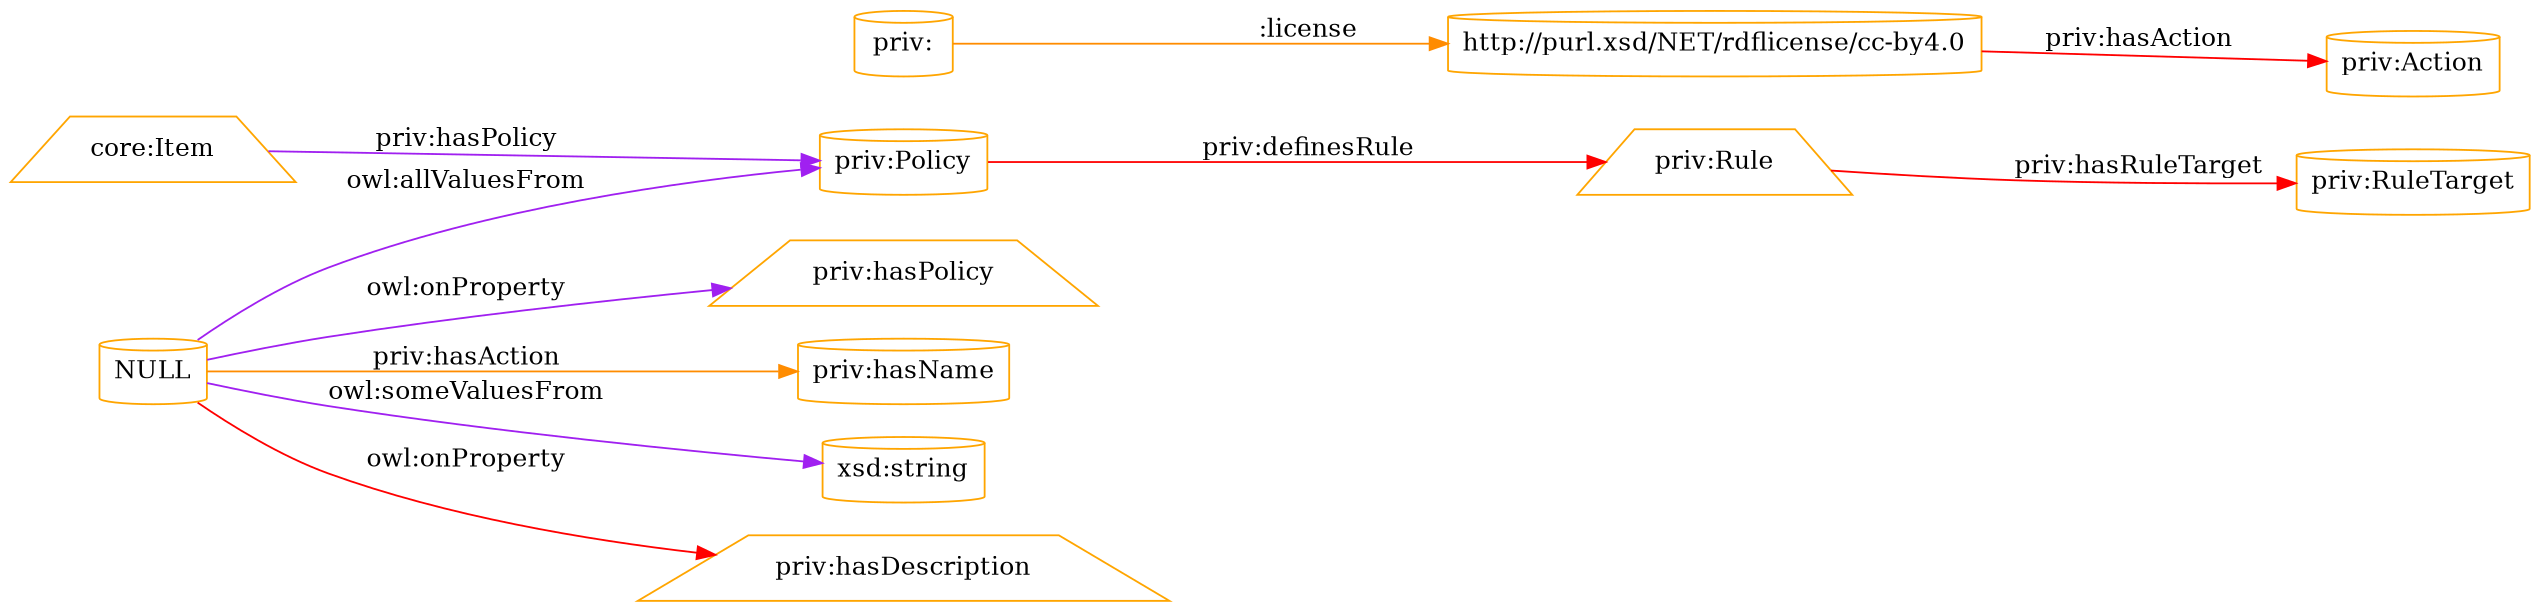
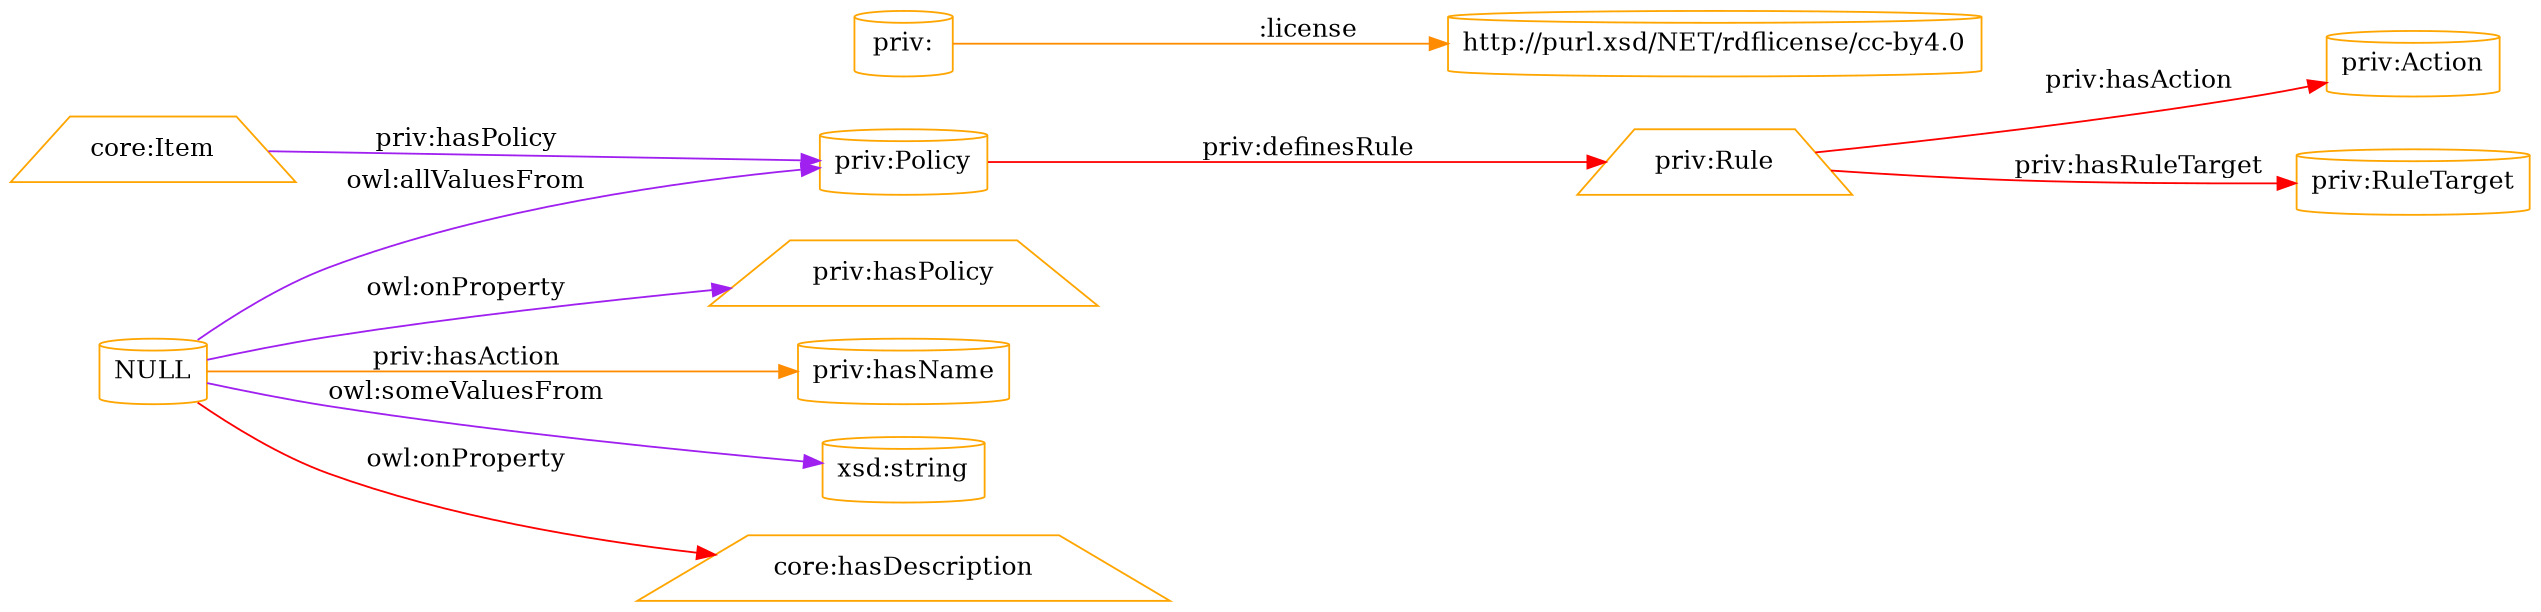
(2145, 56) -> (2062, 124)
(904, 568) -> (904, 568)
